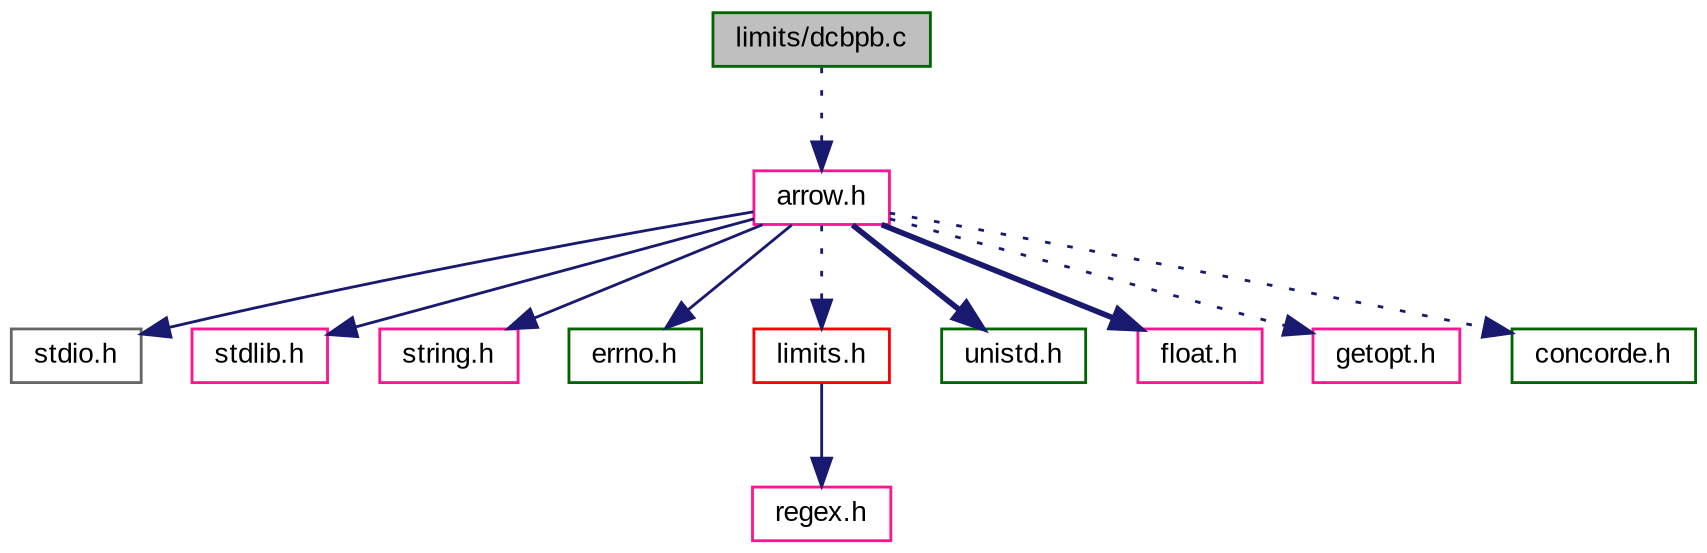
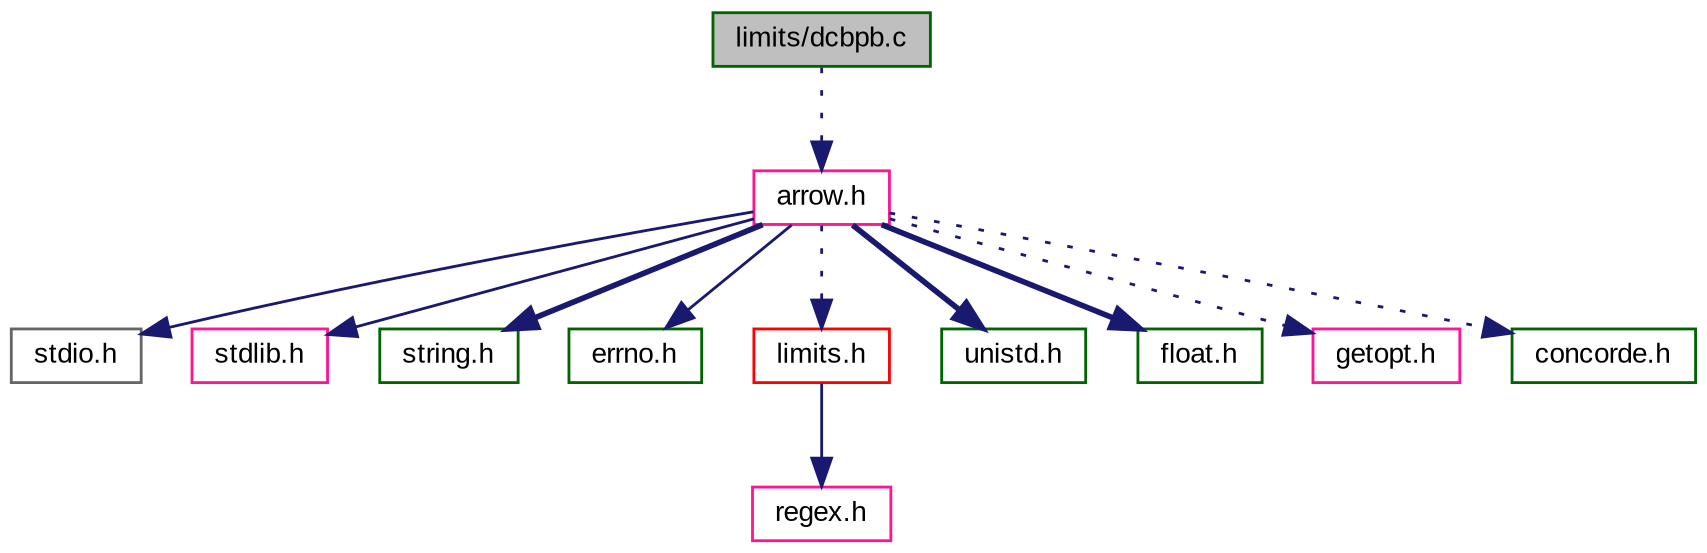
(648, 271) -> (648, 271)
(449, 356) -> (449, 356)
(1200, 356) -> (1200, 356)
